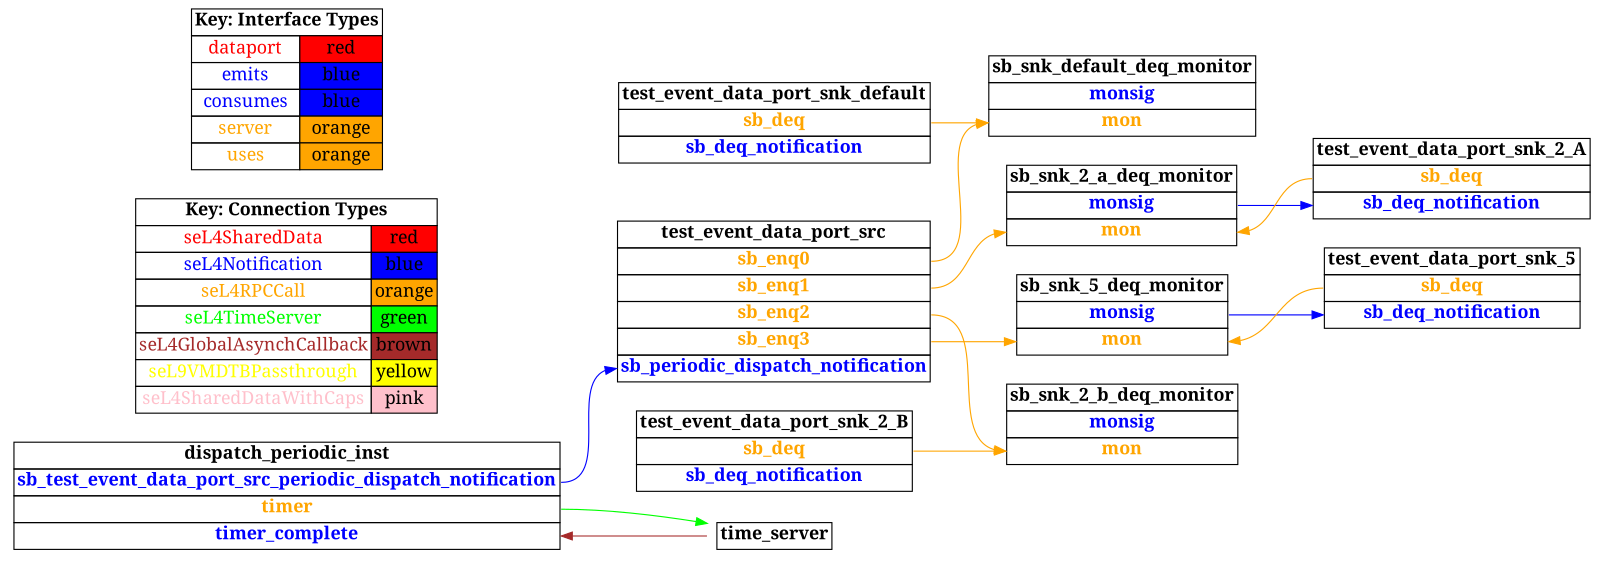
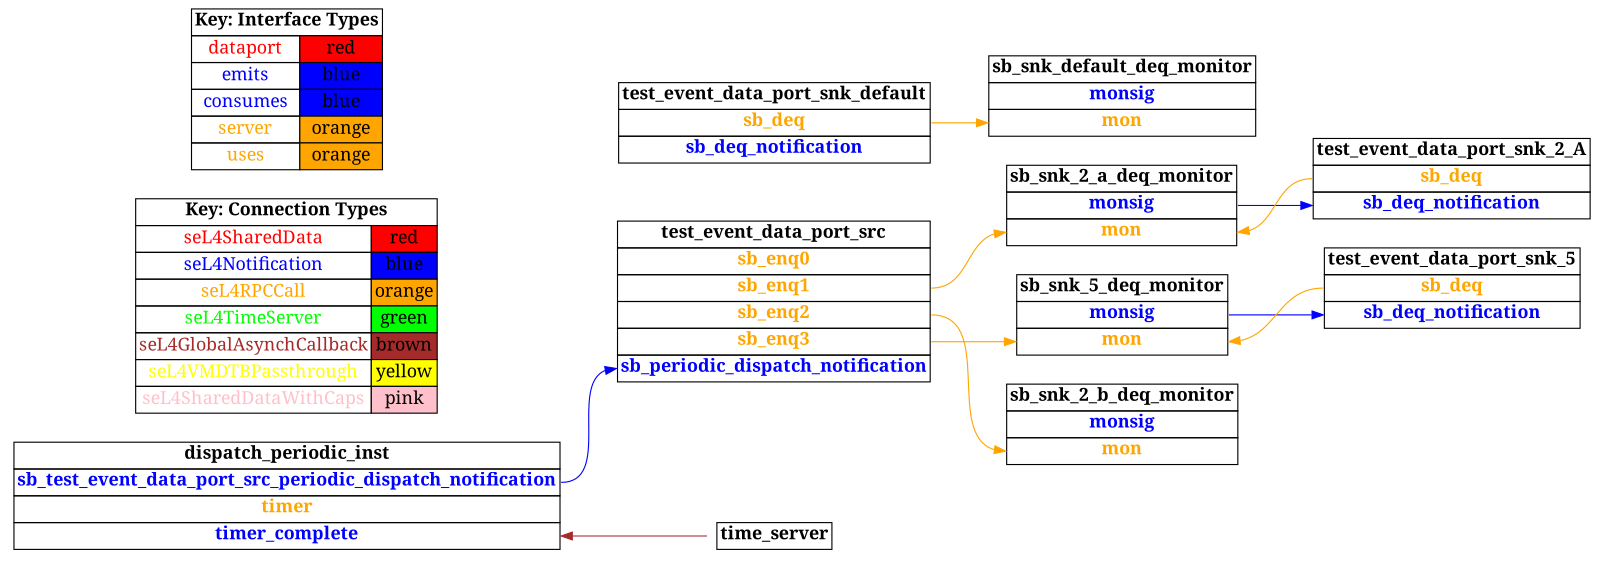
(960, 198) -> none
(253, 372) -> (253, 372)
(774, 451) -> none
(629, 513) -> none
